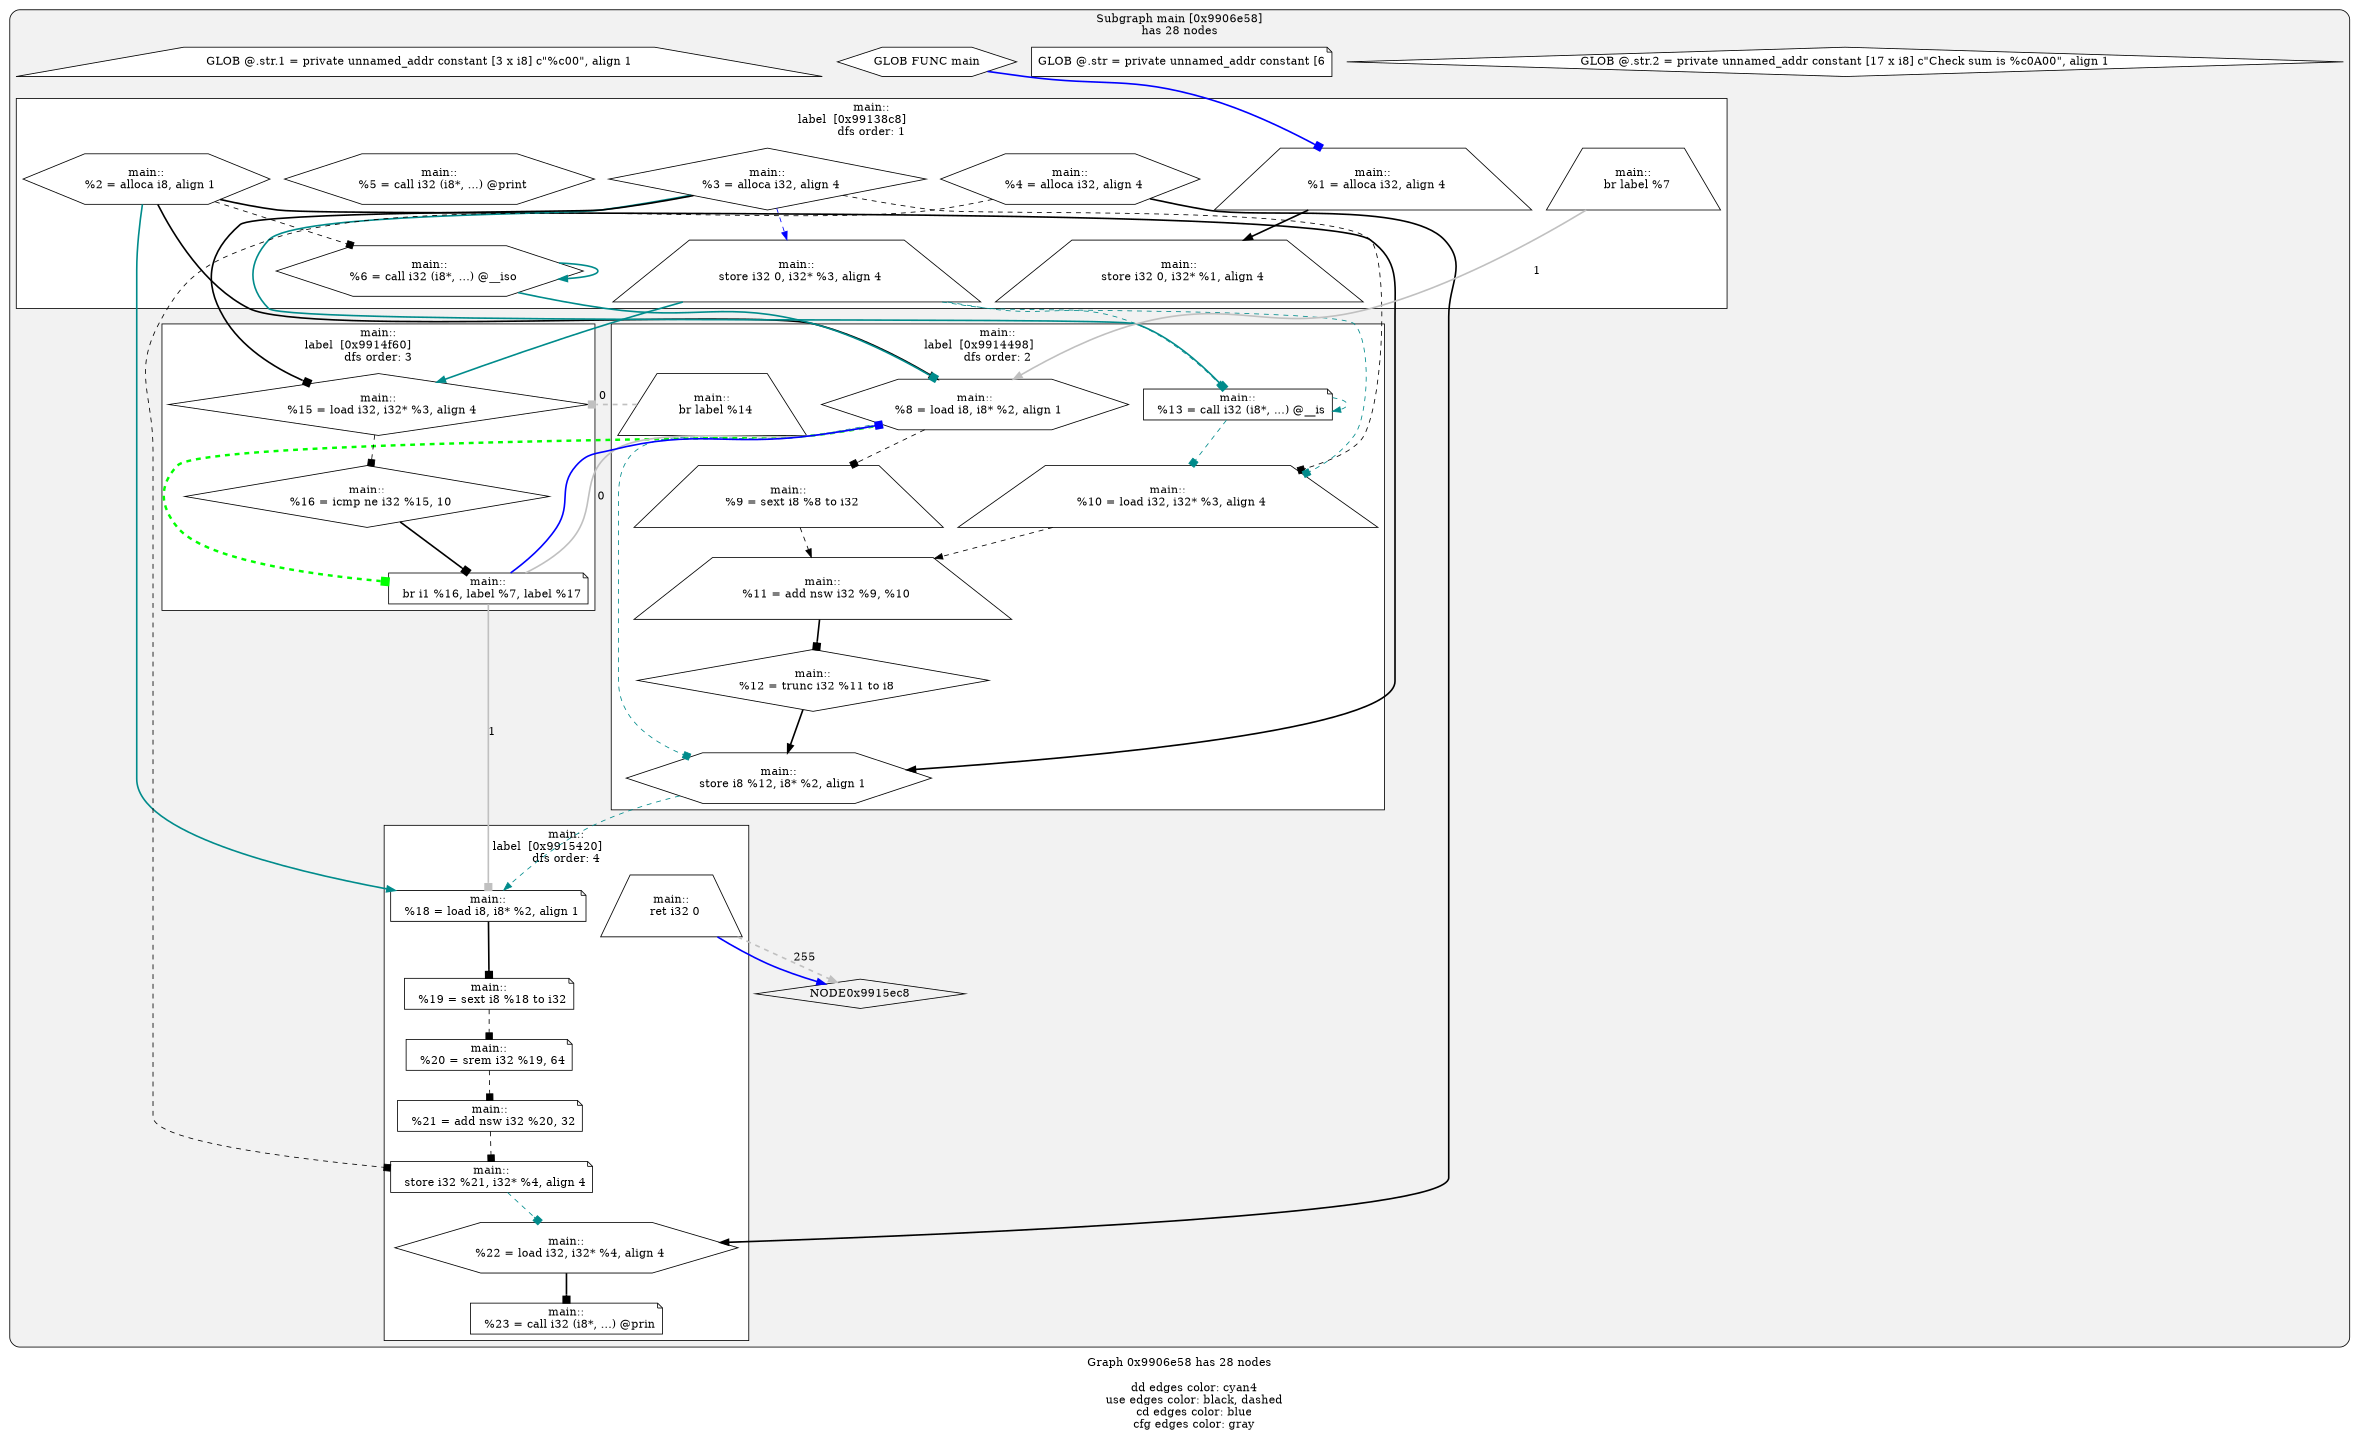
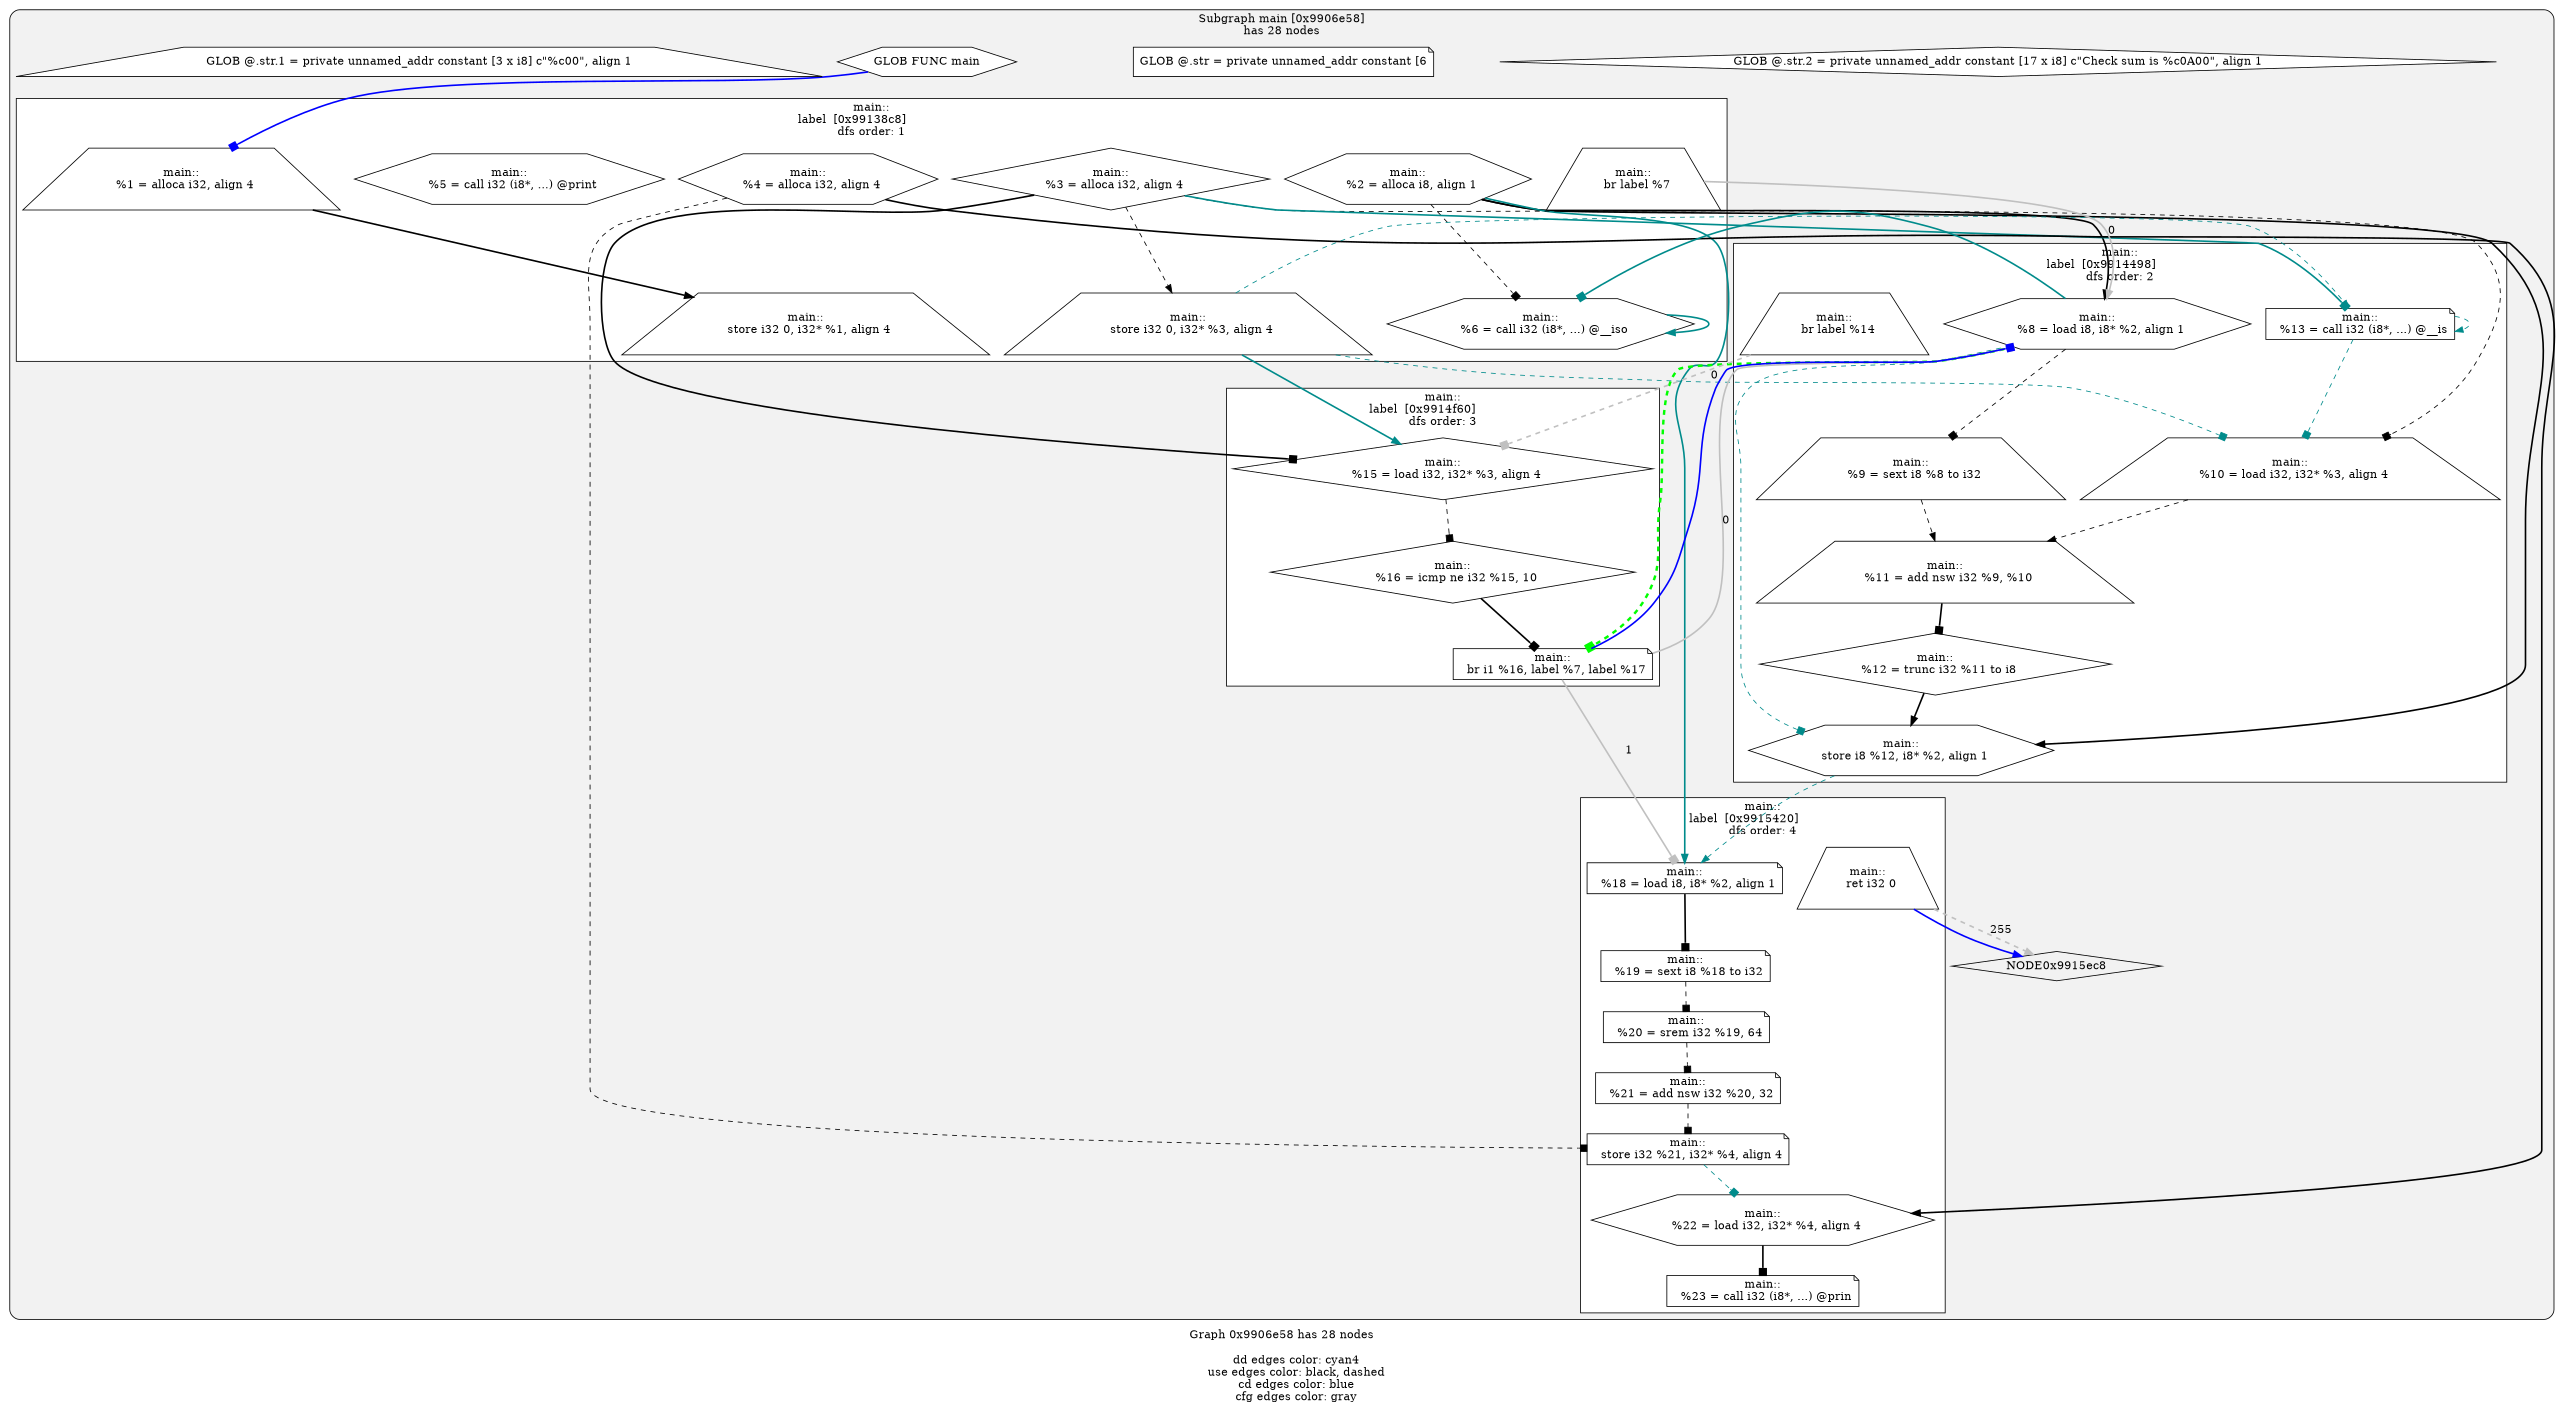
(781, 221) -> (1147, 246)
(1537, 271) -> (2112, 231)
(761, 314) -> (1917, 224)
